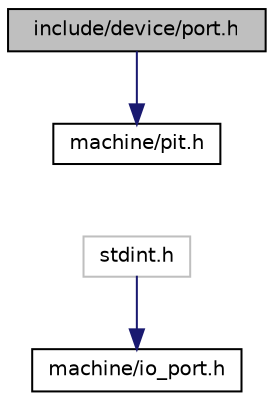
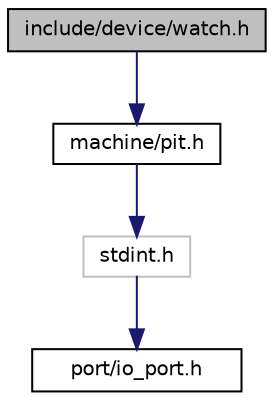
(137, 30) -> (137, 30)
none -> (137, 190)
(137, 370) -> (137, 370)
